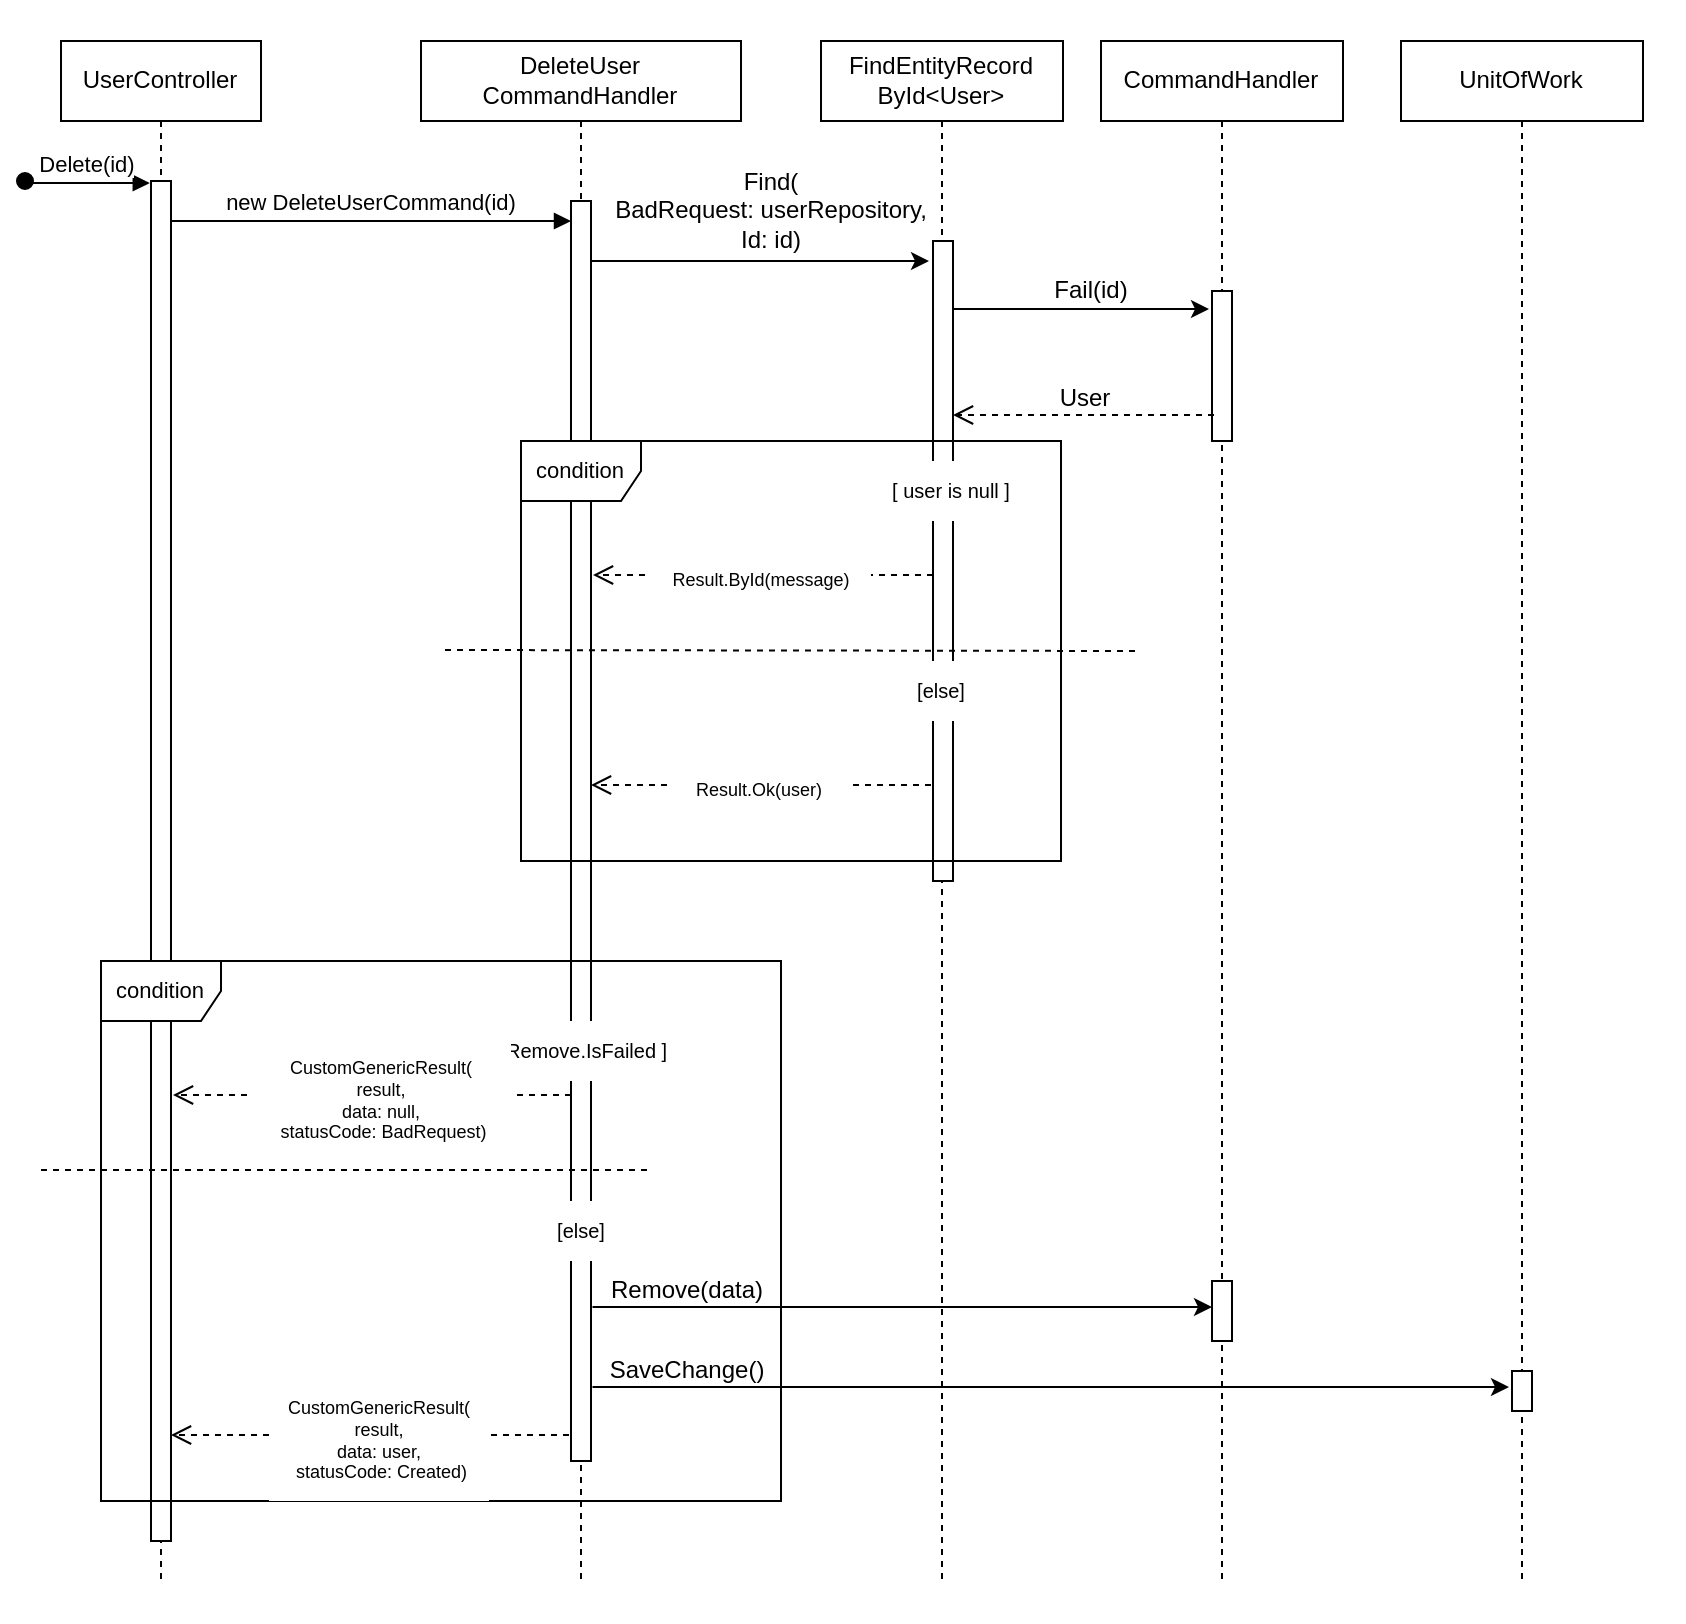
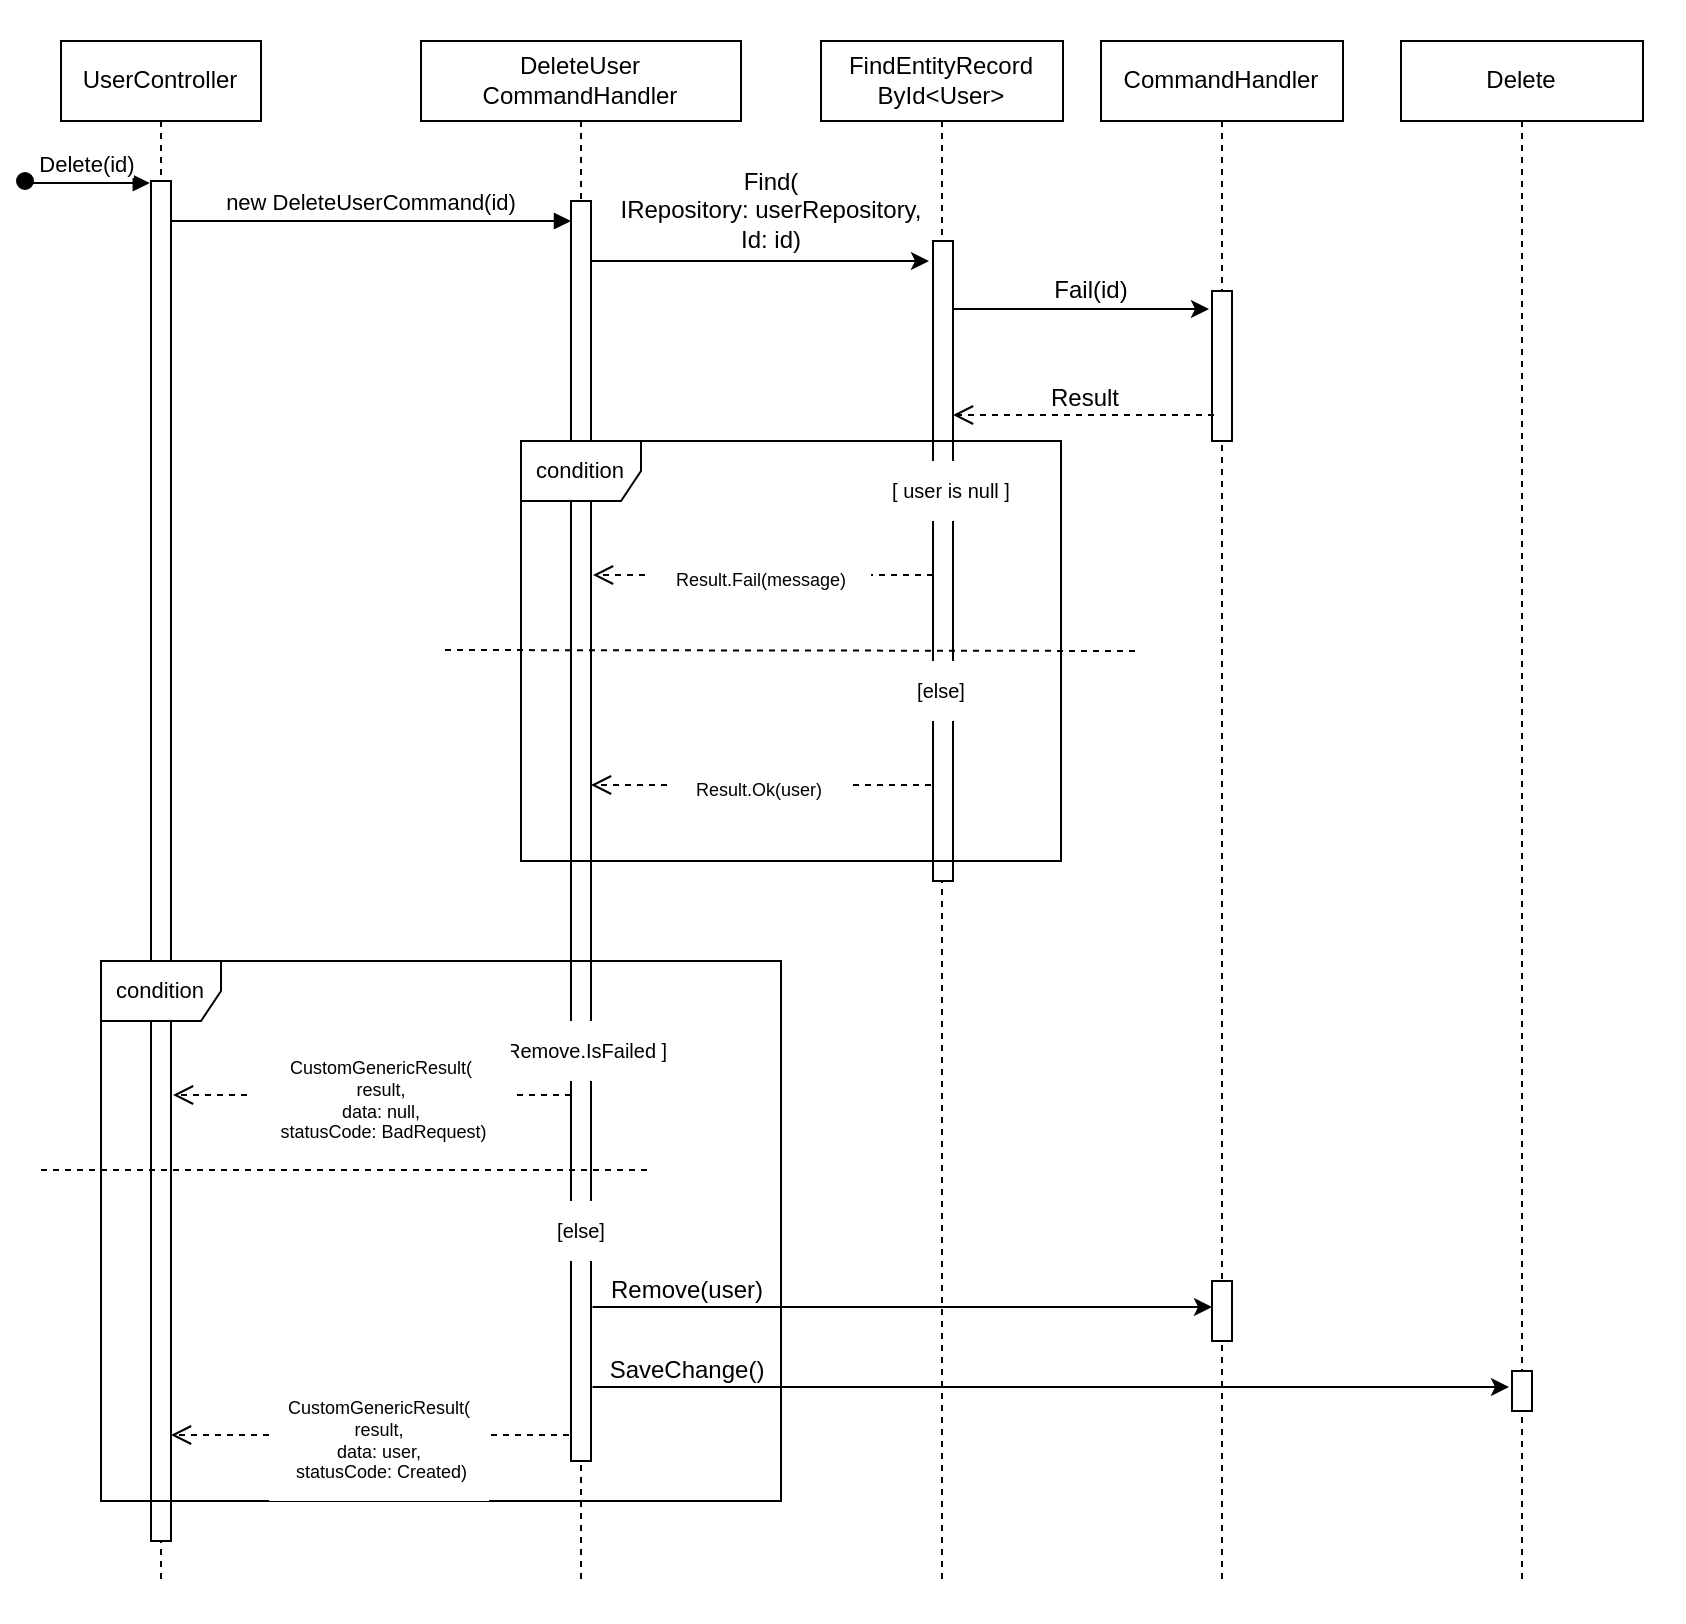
(1522, 81) -> (1522, 81)
(772, 211) -> (772, 211)
(1086, 399) -> (1086, 399)
(762, 581) -> (762, 581)
(688, 1291) -> (688, 1291)
